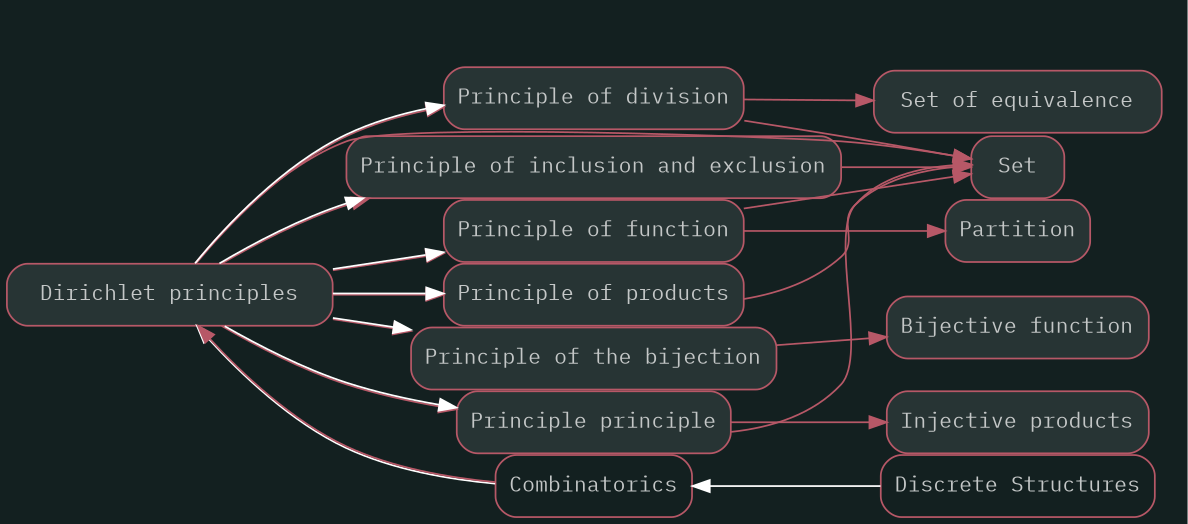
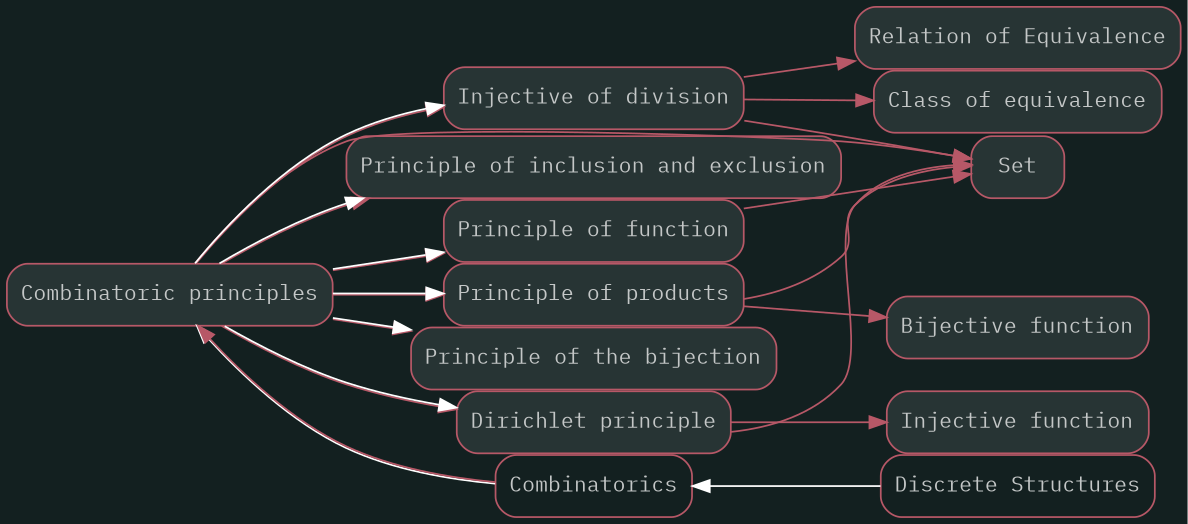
none -> (1018, 38)
(594, 98) -> (594, 98)
(1018, 102) -> (1018, 102)
(892, 167) -> none
(1018, 231) -> none
(170, 295) -> (170, 295)
(823, 342) -> (807, 311)
(594, 422) -> (594, 422)
(1018, 422) -> (1018, 422)
